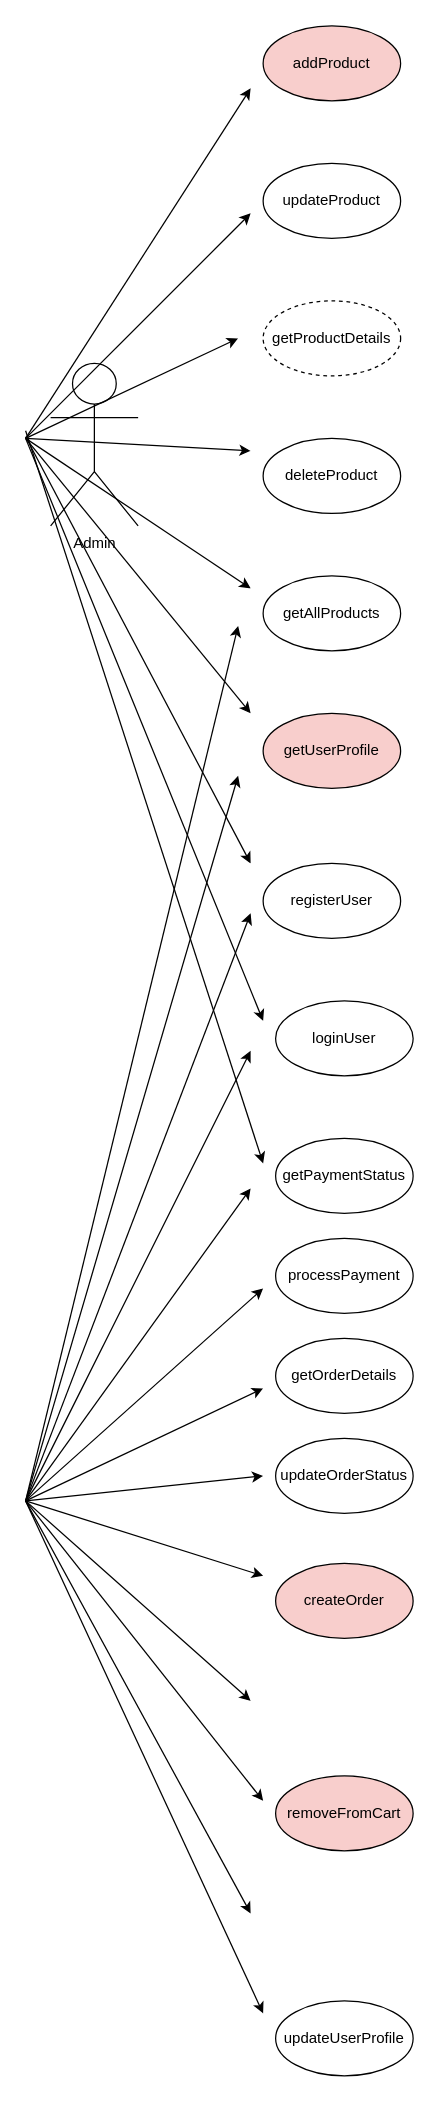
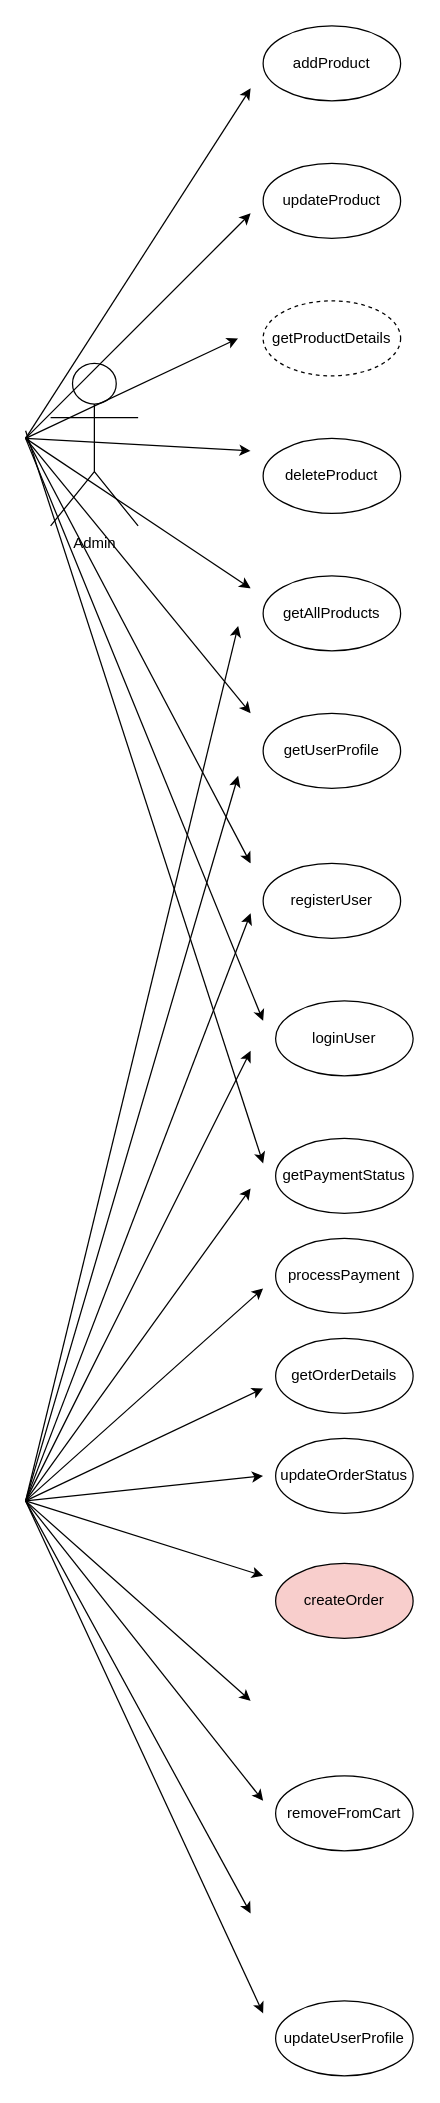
(332, 63) -> (332, 63)
(332, 751) -> (332, 751)
(344, 1813) -> (344, 1813)
